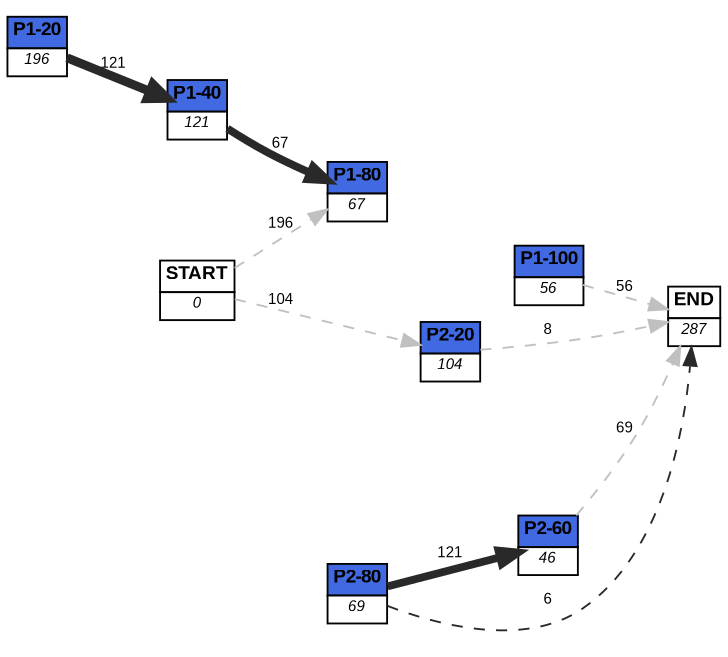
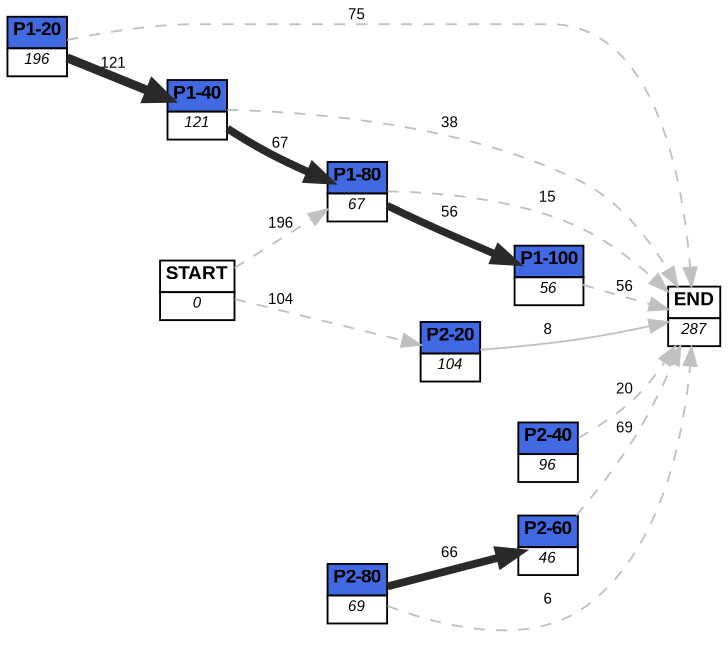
none -> (461, 24)
none -> (469, 141)
none -> (529, 210)
none -> (441, 231)
(565, 341) -> (565, 341)
none -> (548, 452)
(450, 554) -> (450, 554)
(609, 586) -> (609, 586)
